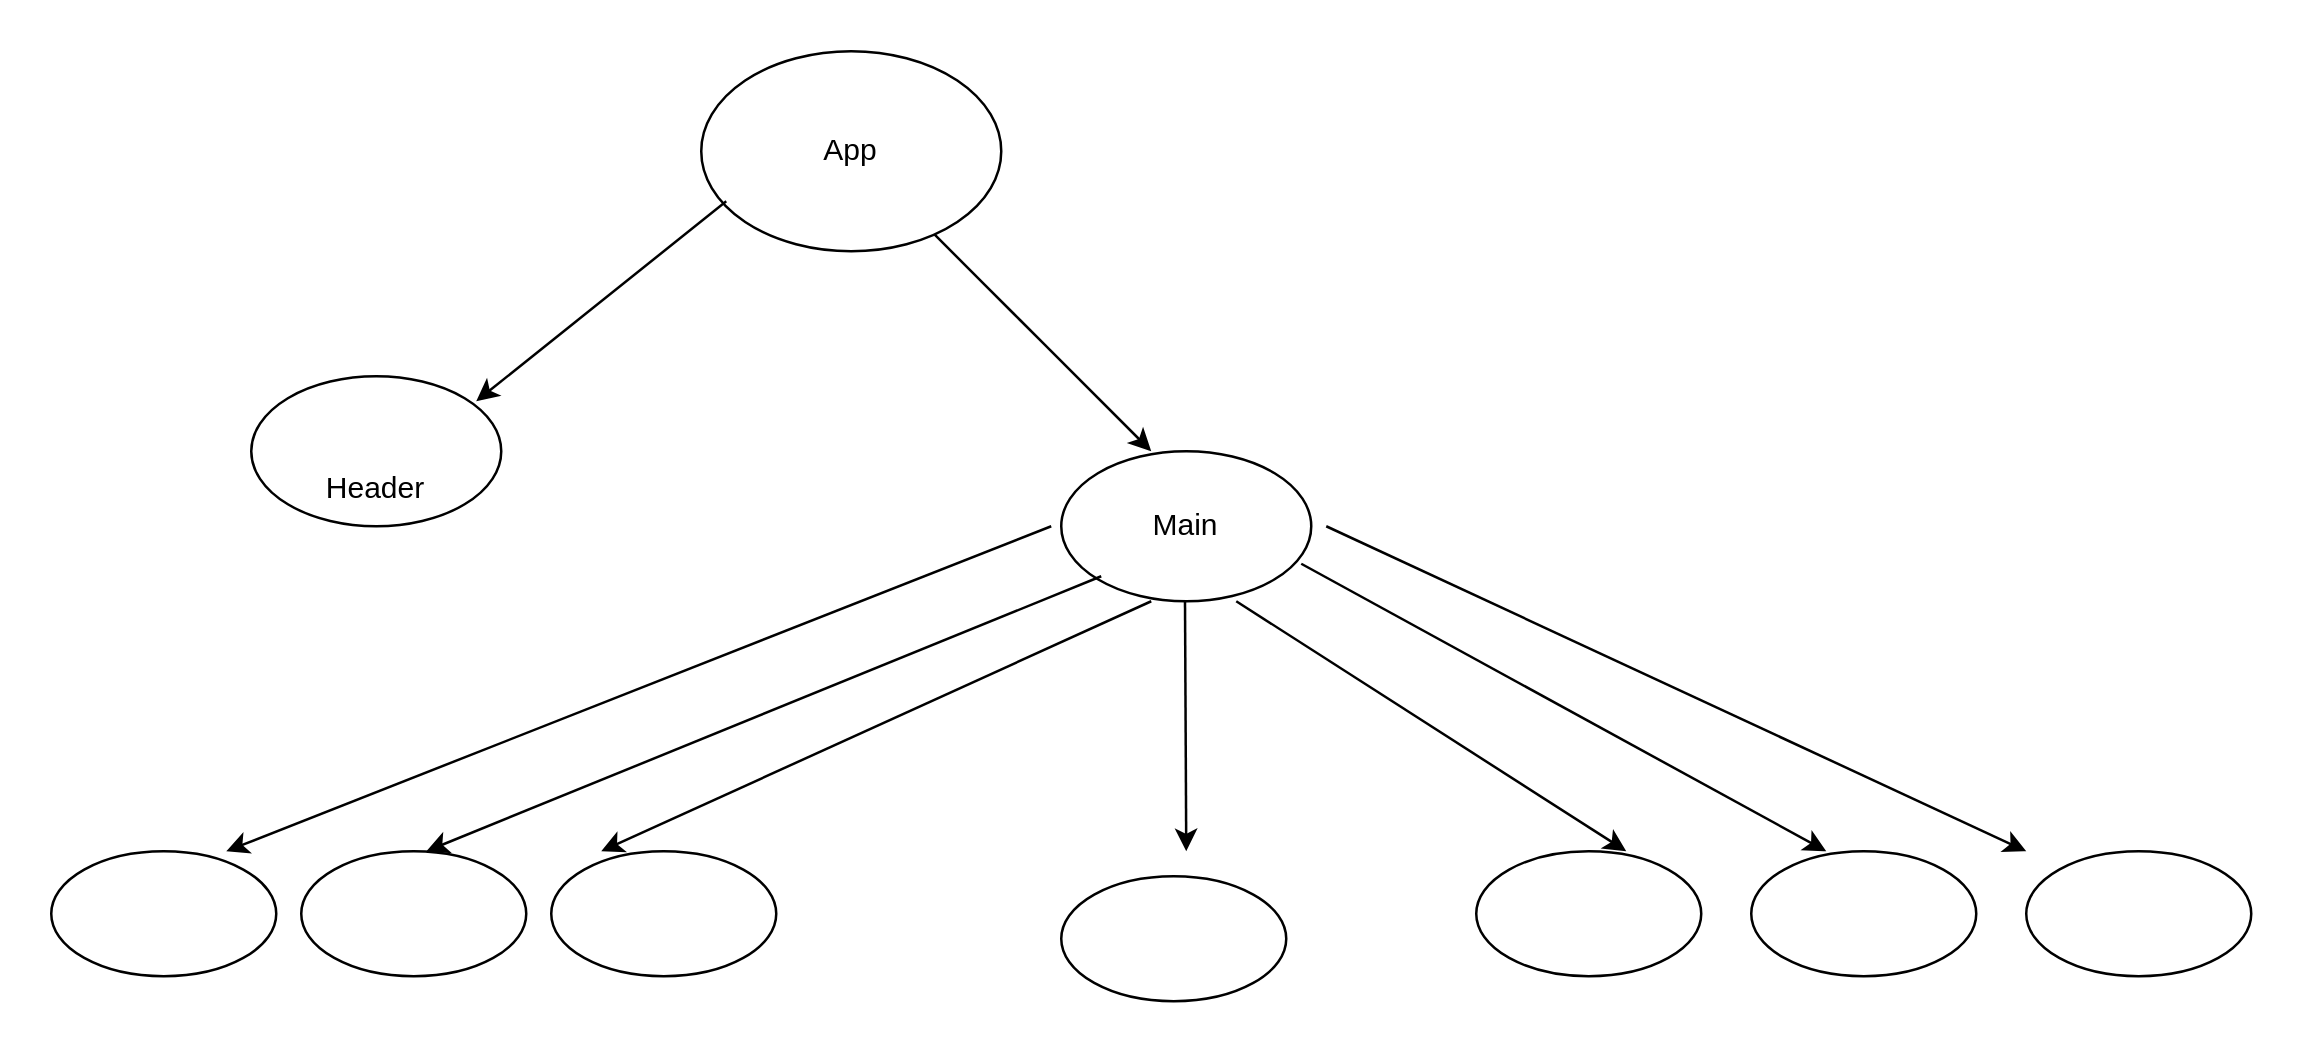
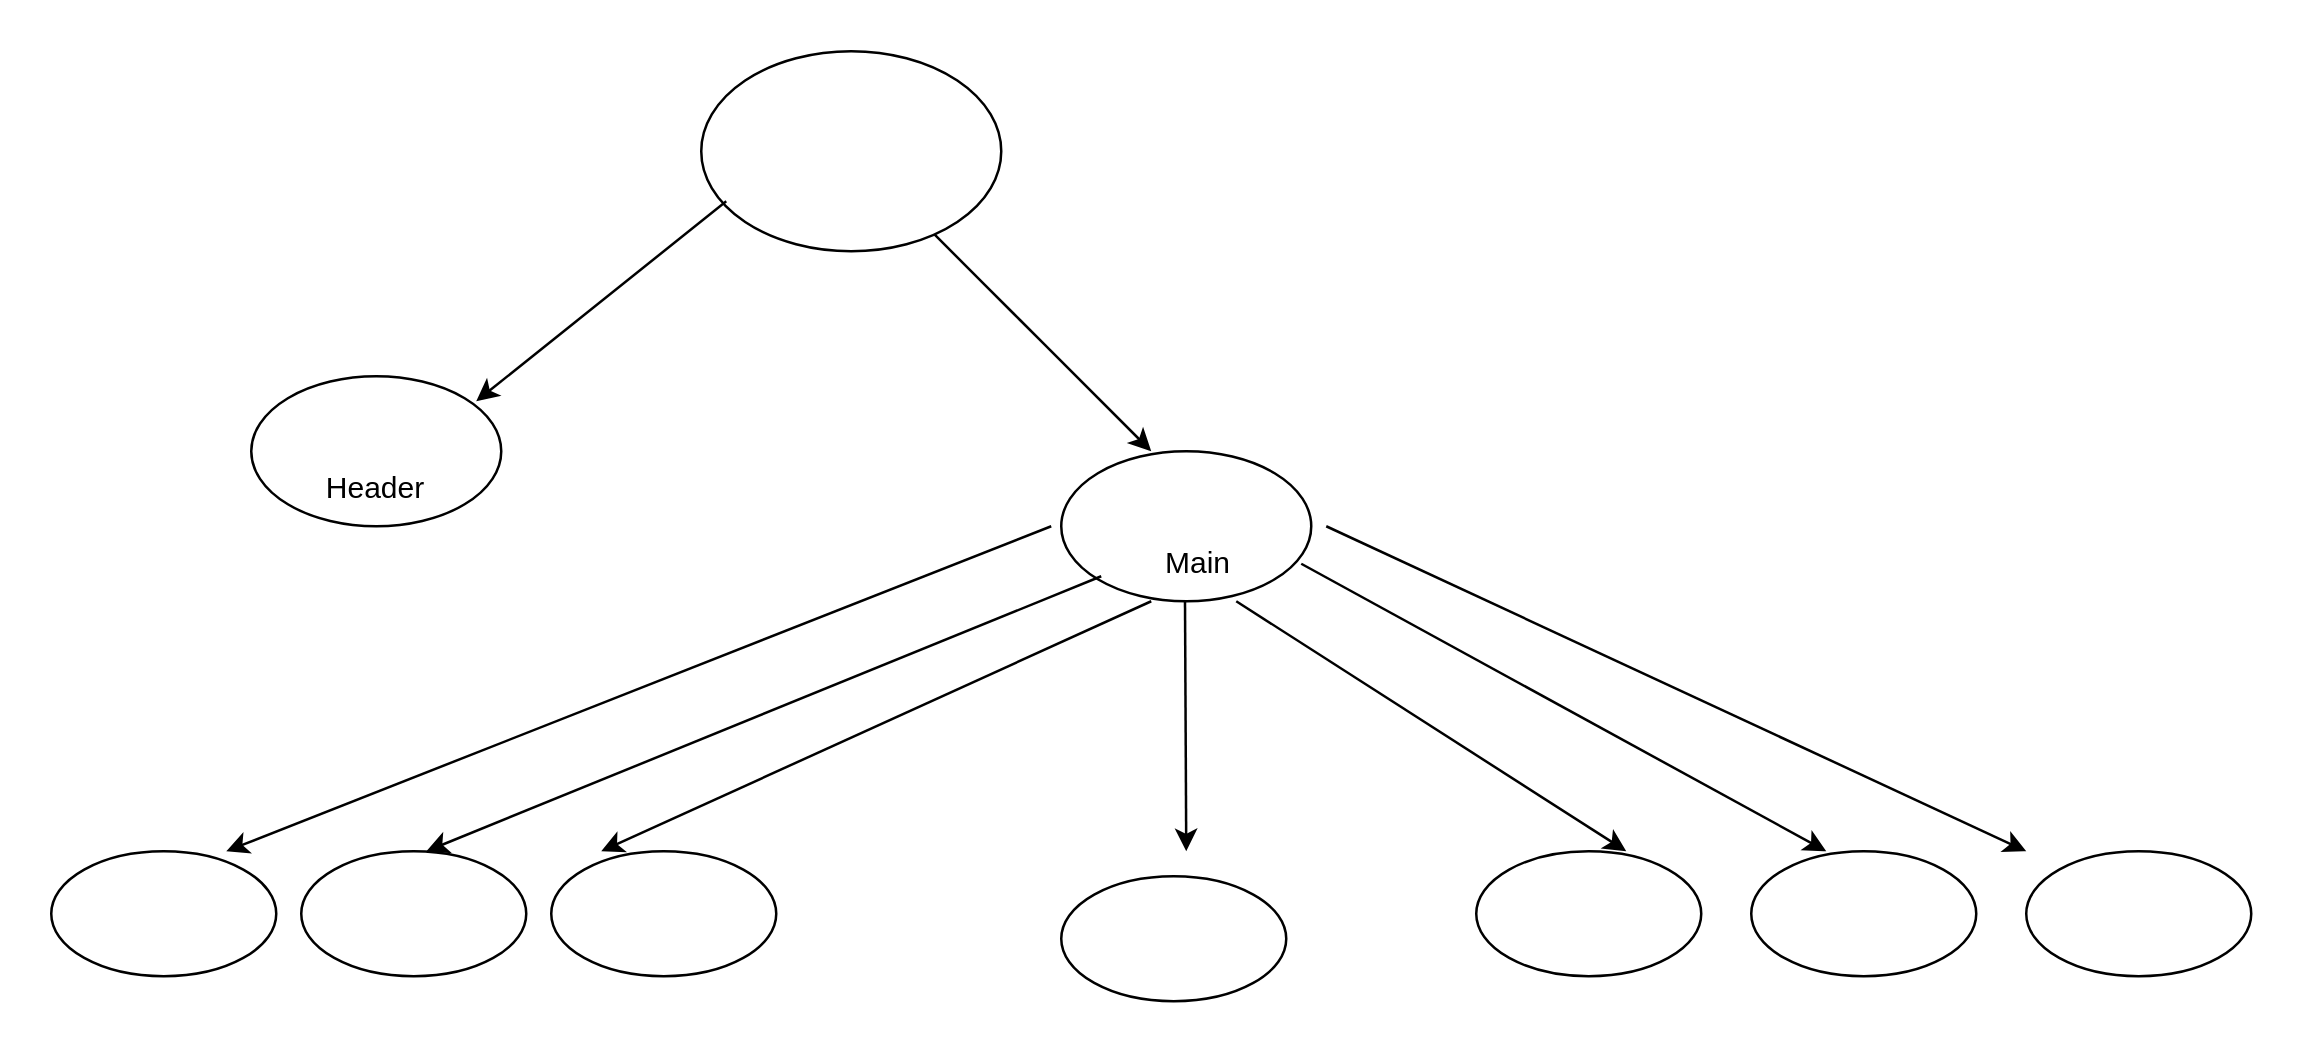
(851, 151) -> none
(1186, 526) -> (1199, 564)
